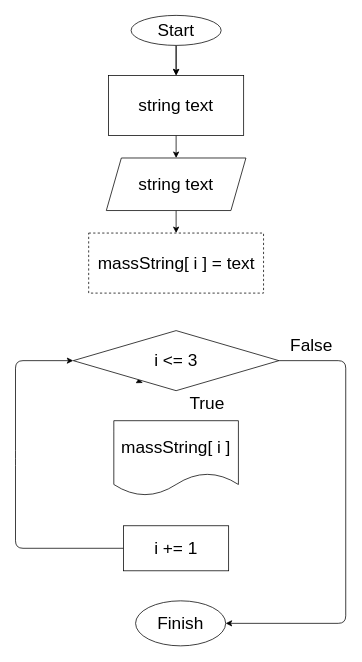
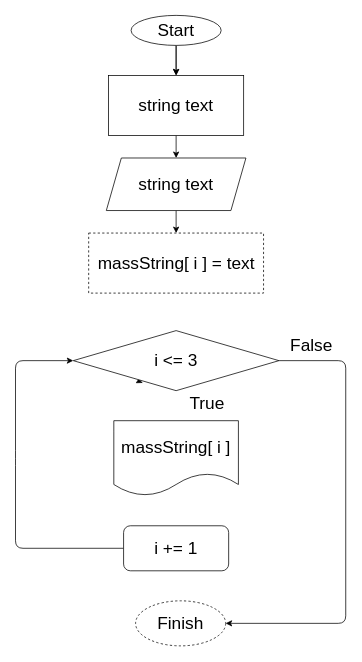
(176, 548) -> (176, 548)
(180, 623) -> (180, 623)
